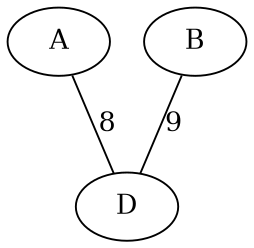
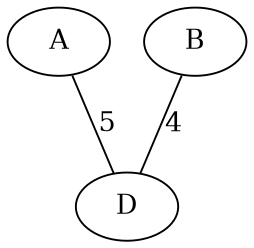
(108, 124) -> (108, 124)
(174, 124) -> (174, 124)
